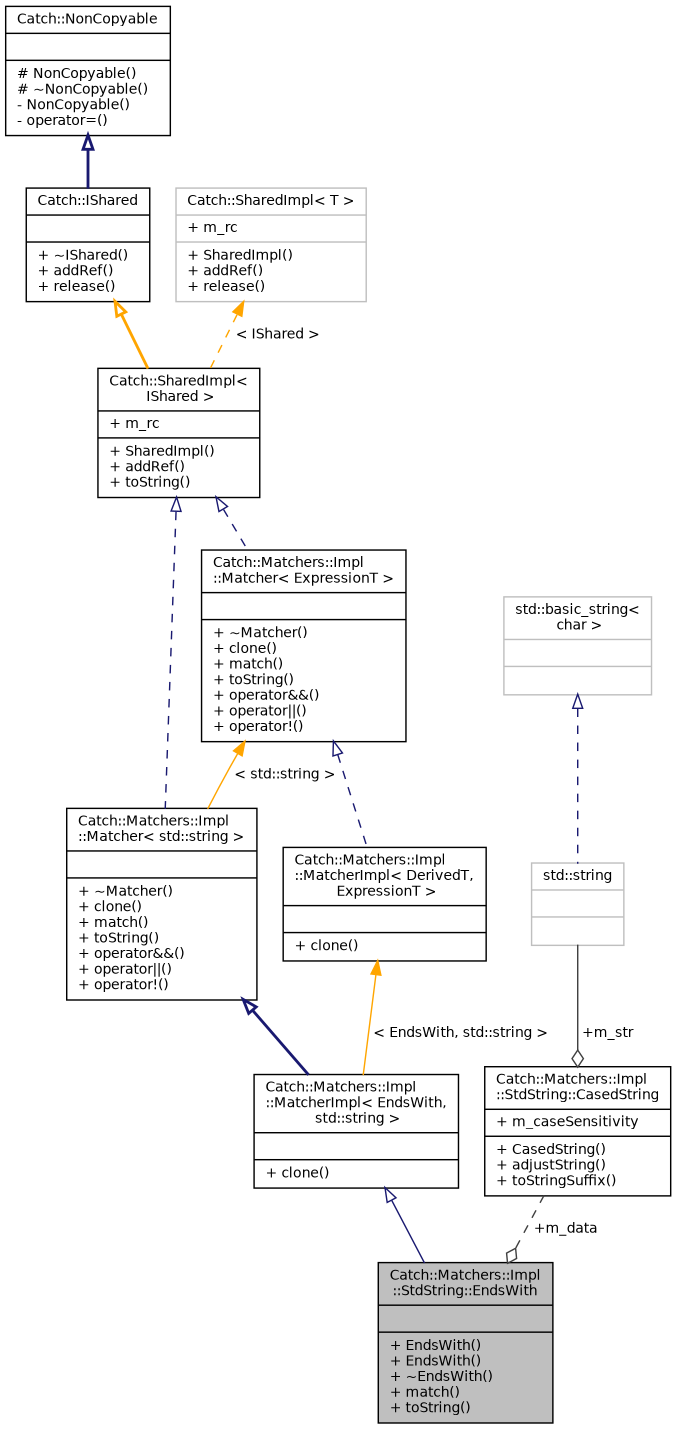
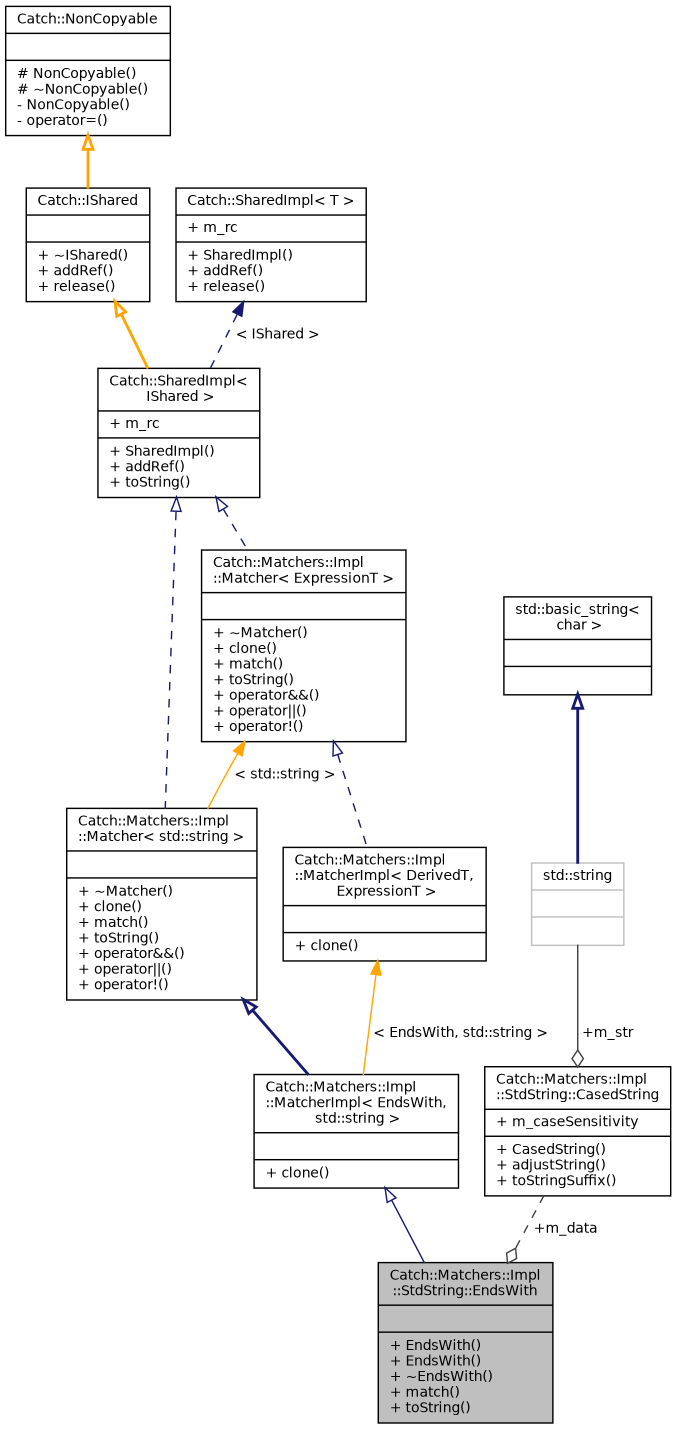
(88, 169) -> (88, 169)
(271, 245) -> (271, 245)
(224, 342) -> (224, 342)
(578, 646) -> (578, 646)
(578, 786) -> (578, 786)
